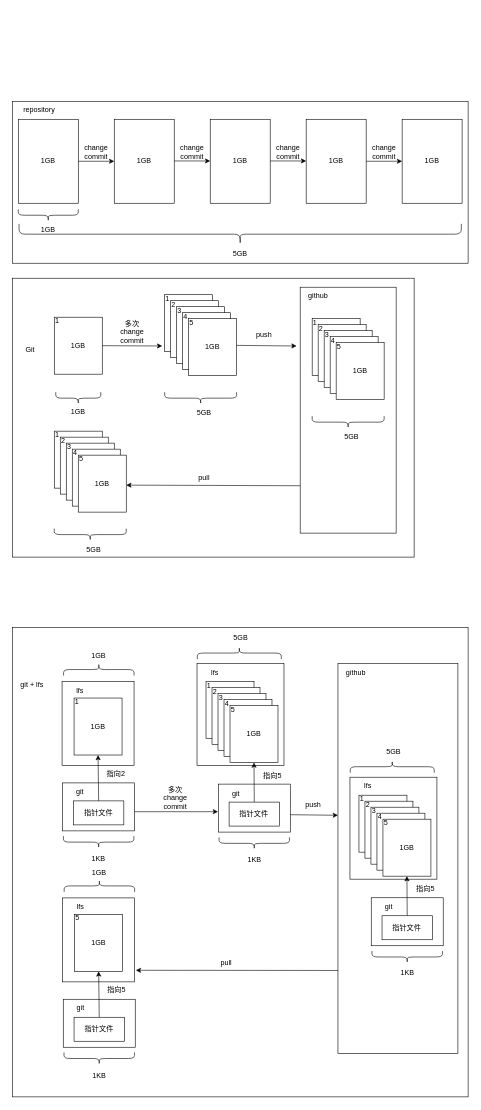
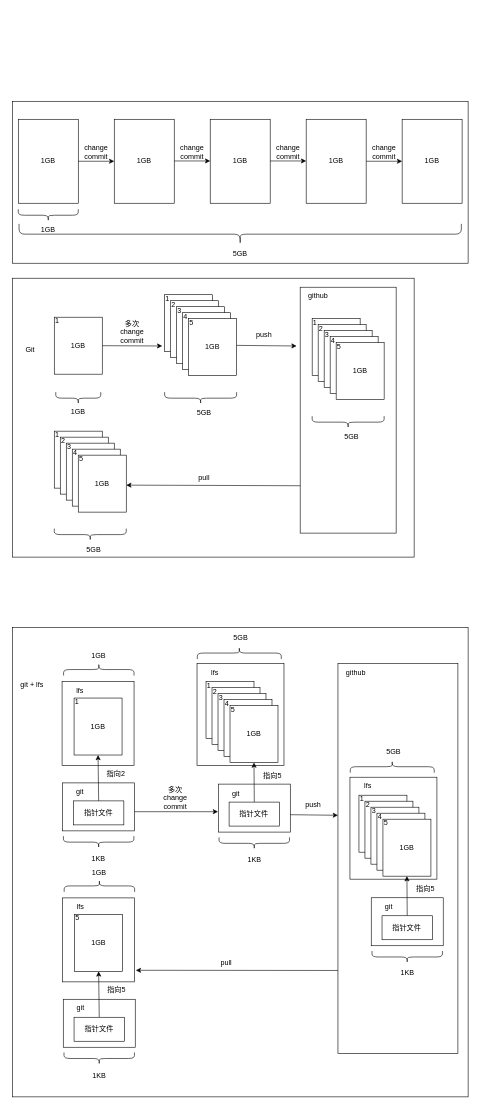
(39, 110) -> none
